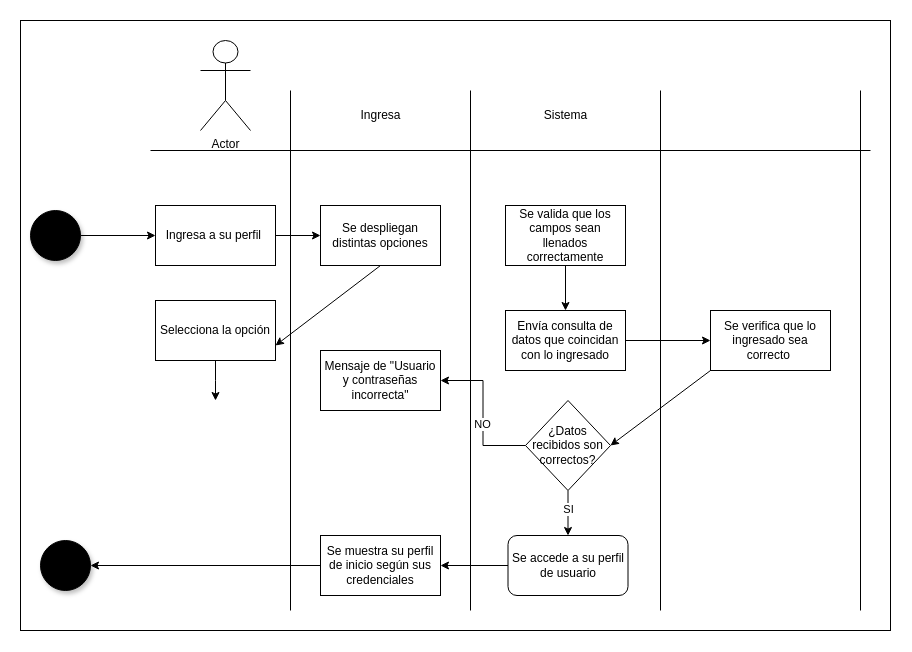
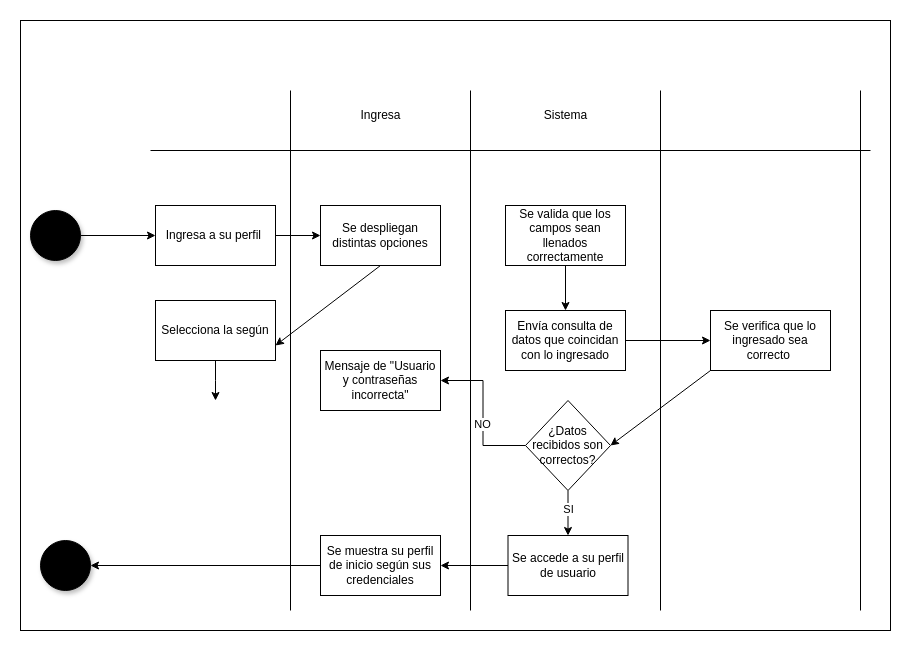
(226, 86) -> none
(216, 331) -> (216, 331)
(568, 566) -> (568, 566)
